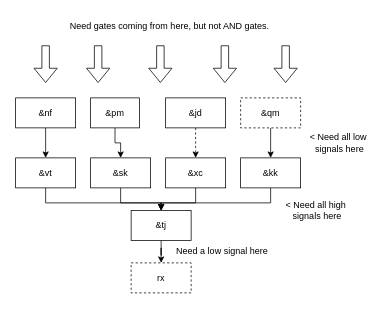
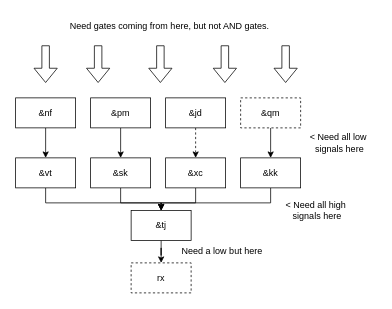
(115, 113) -> (120, 113)
(222, 252) -> (222, 252)
